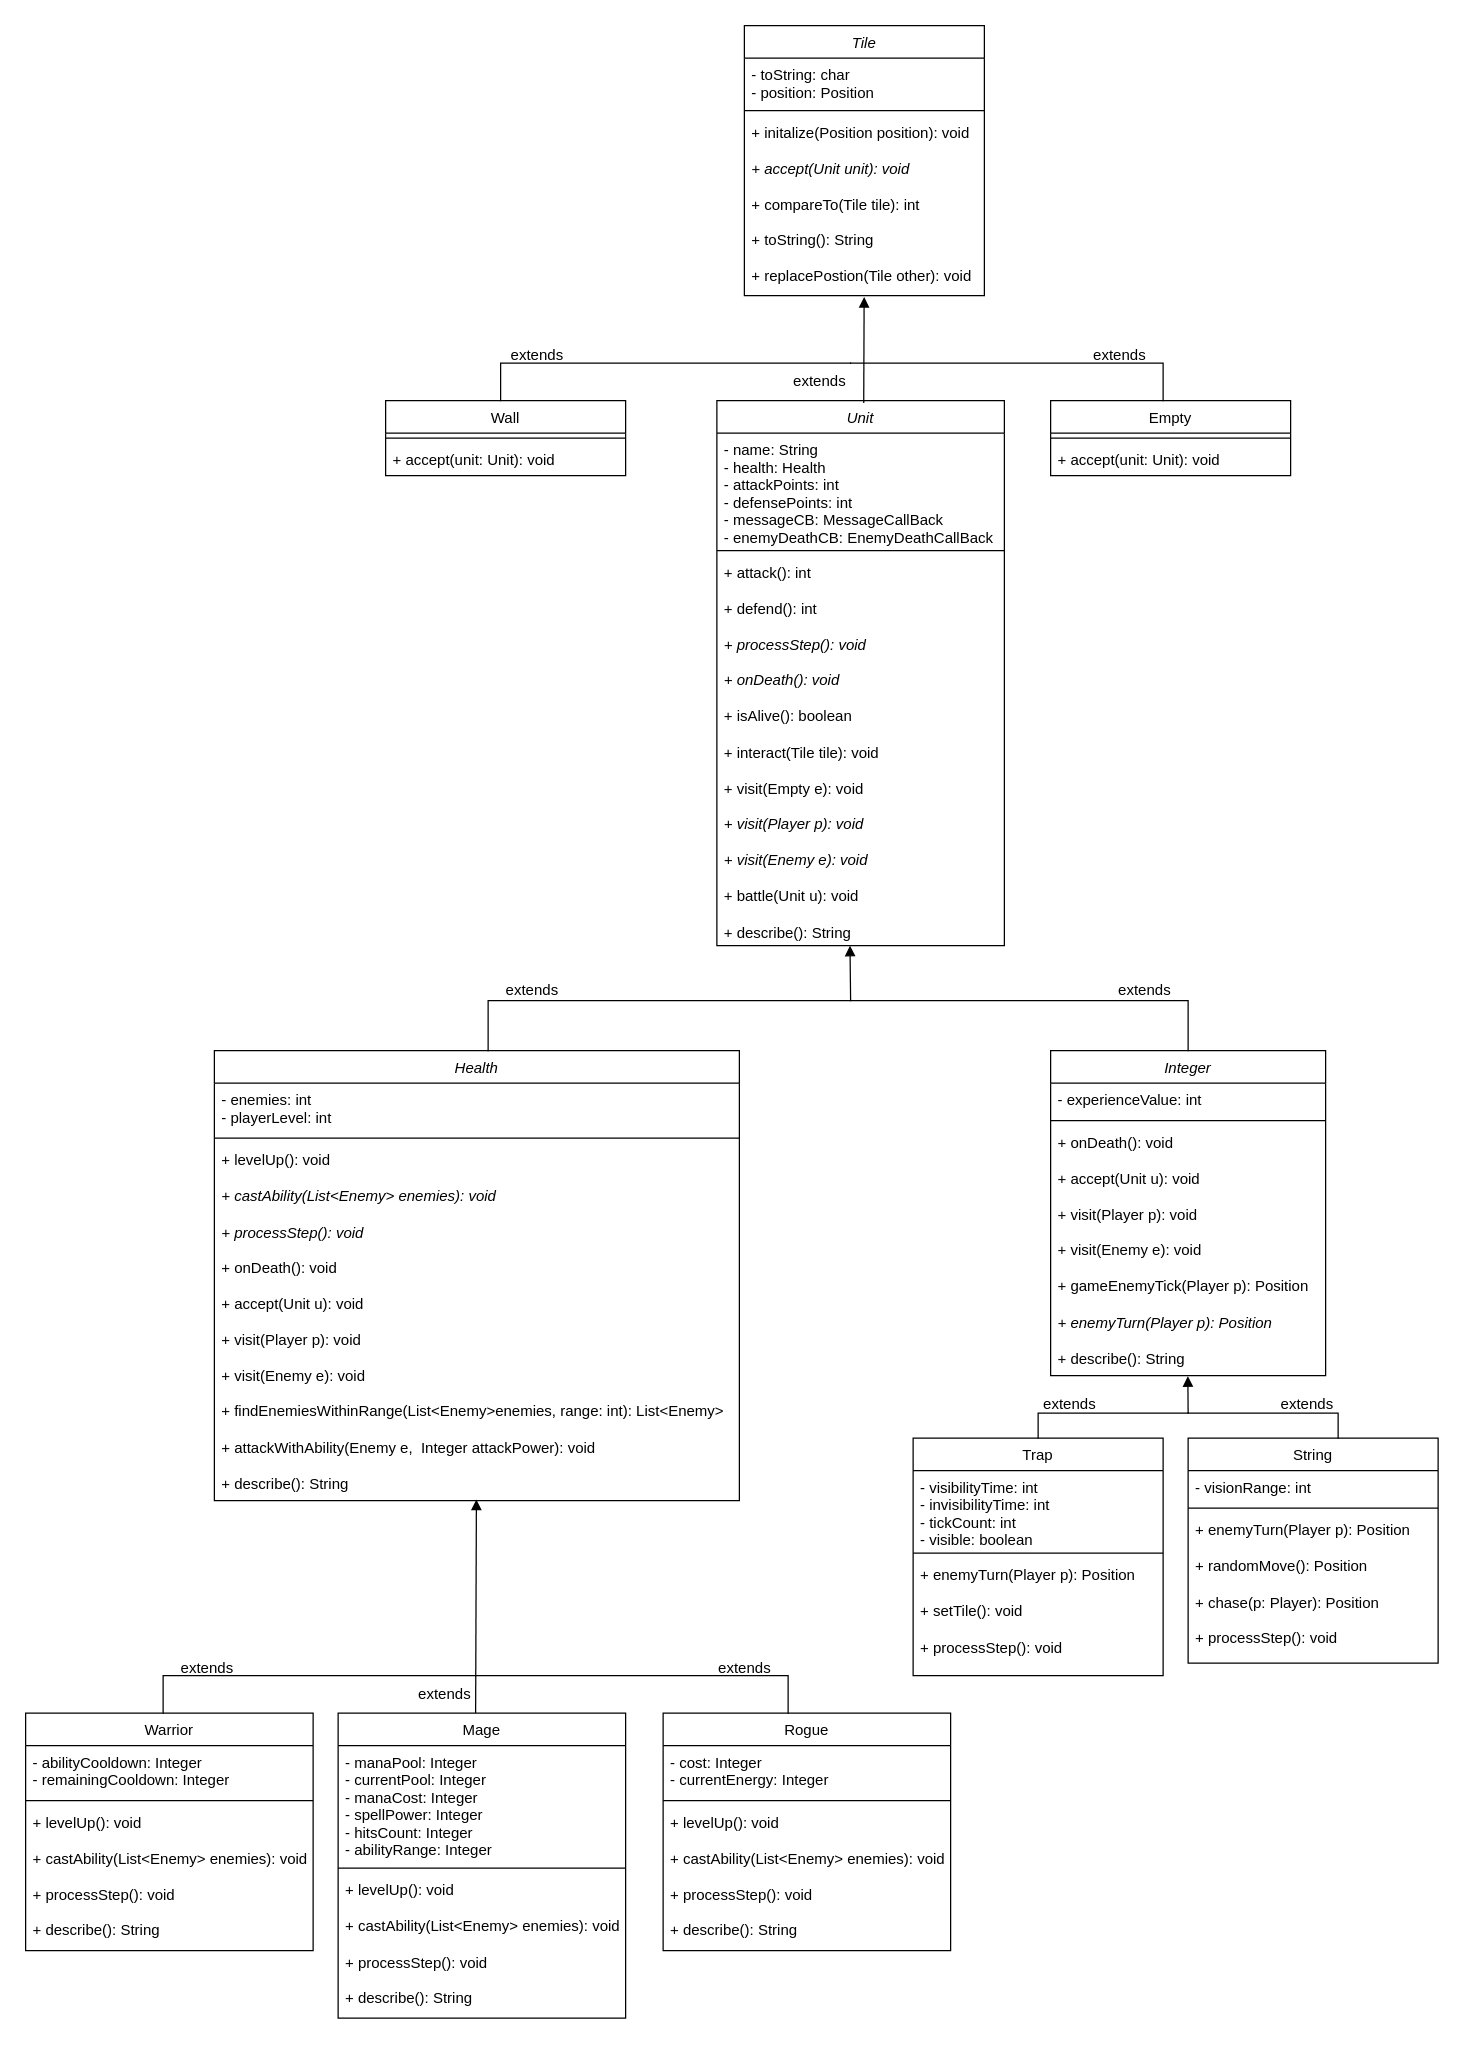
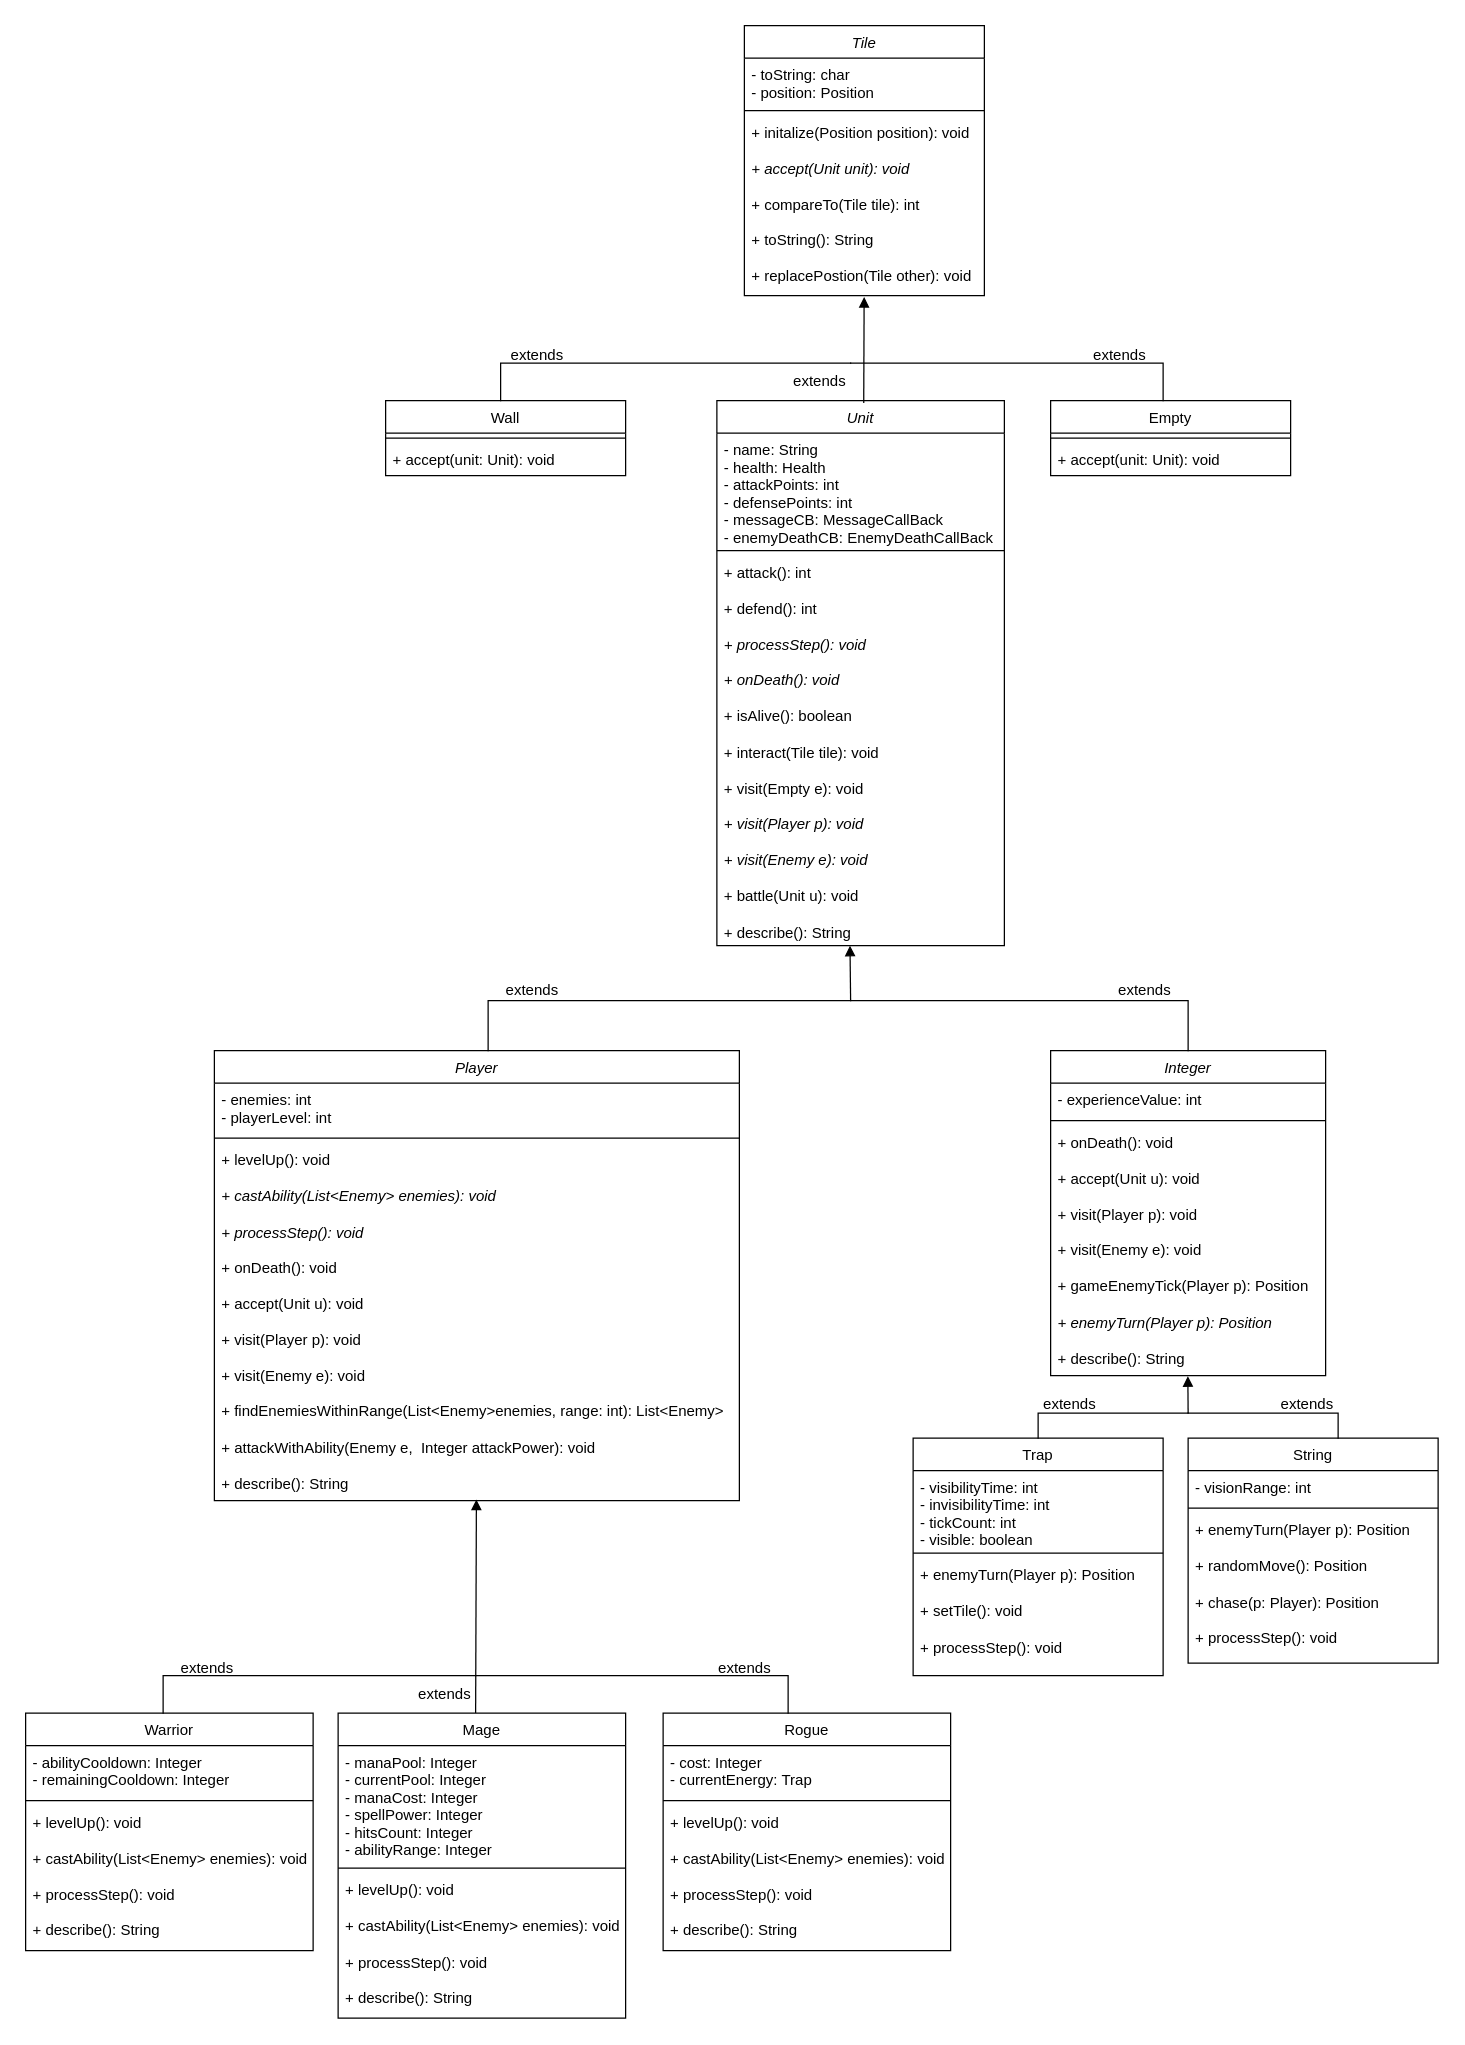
(476, 1068) -> (476, 1068)
(727, 1763) -> (727, 1763)
